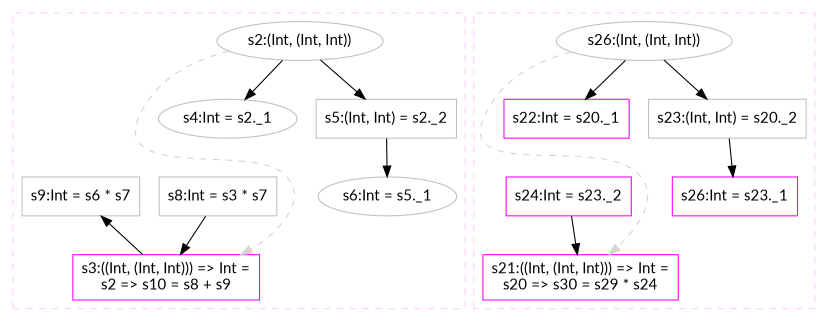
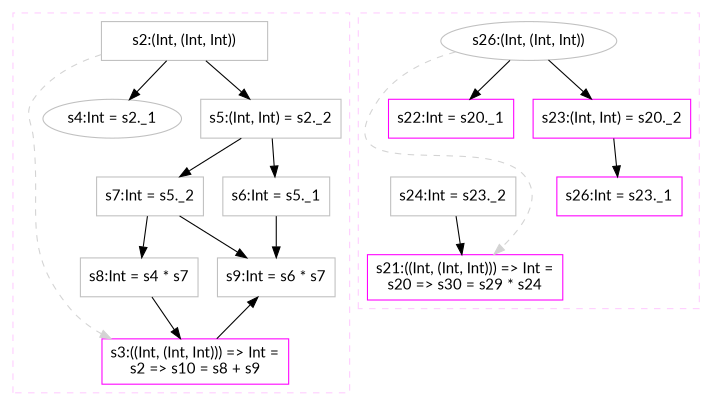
(300, 41) -> (185, 41)
(727, 119) -> (612, 119)
none -> (150, 196)
(218, 196) -> (139, 277)
(387, 196) -> (276, 196)
(569, 196) -> (453, 196)
none -> (276, 231)
